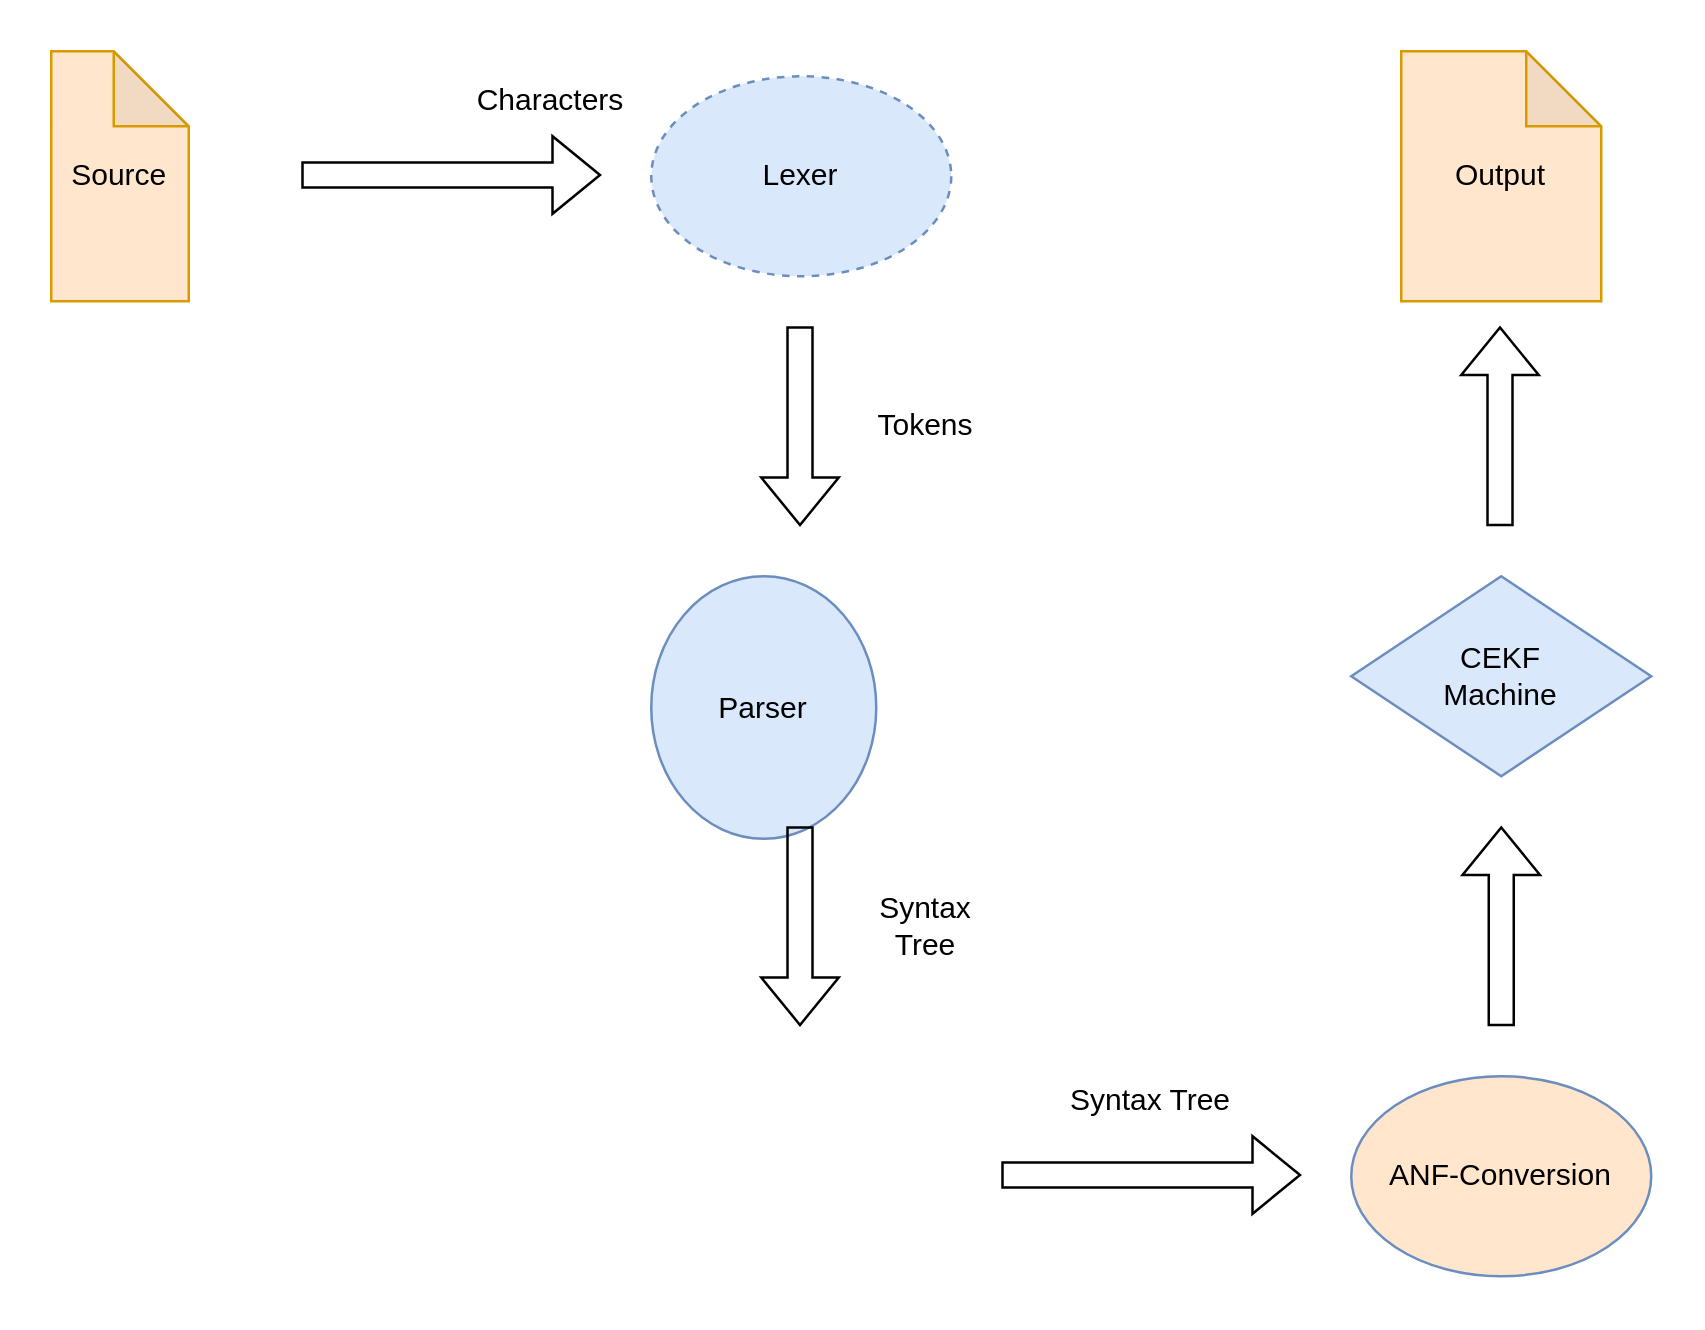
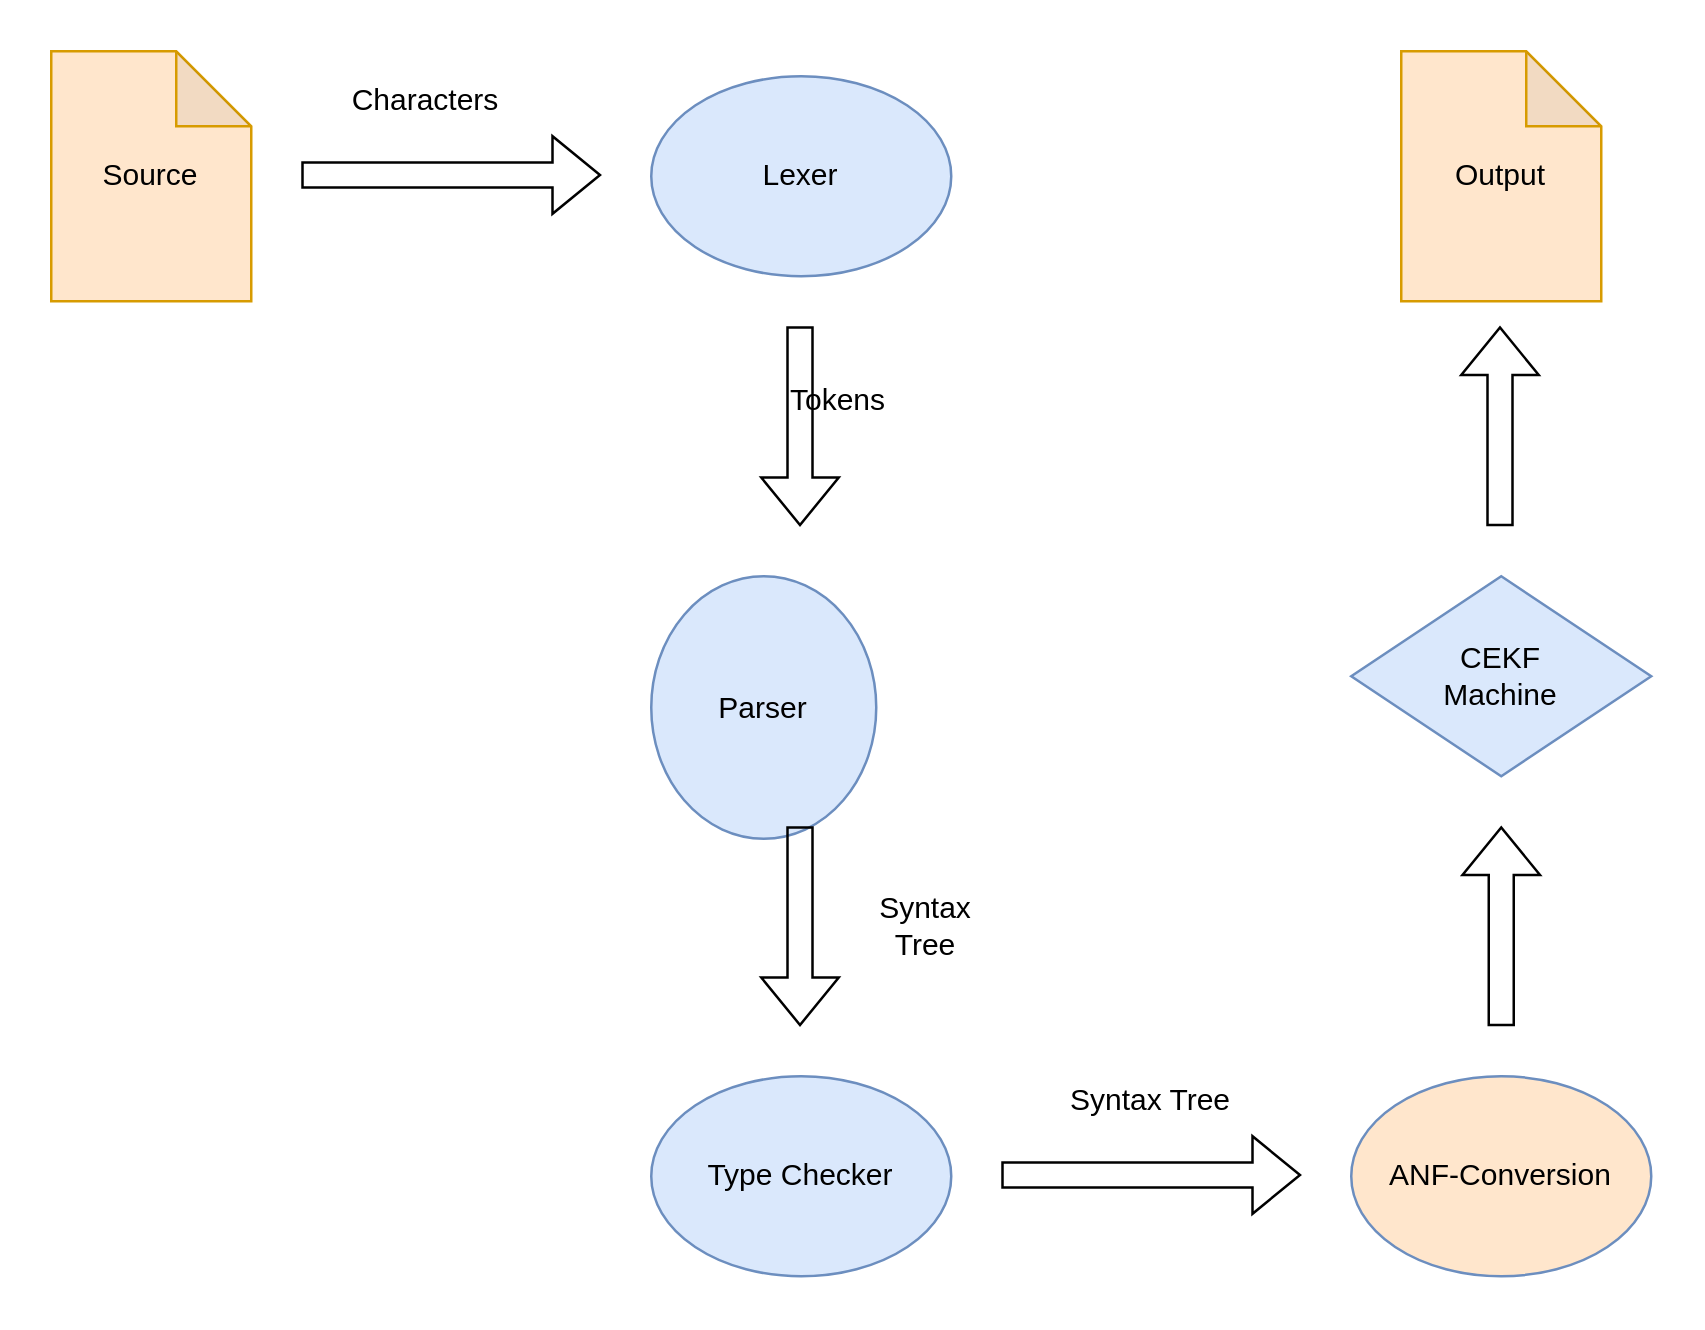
(551, 101) -> (426, 101)
(120, 176) -> (151, 176)
(801, 176) -> (801, 176)
(926, 426) -> (839, 401)
none -> (801, 1176)
